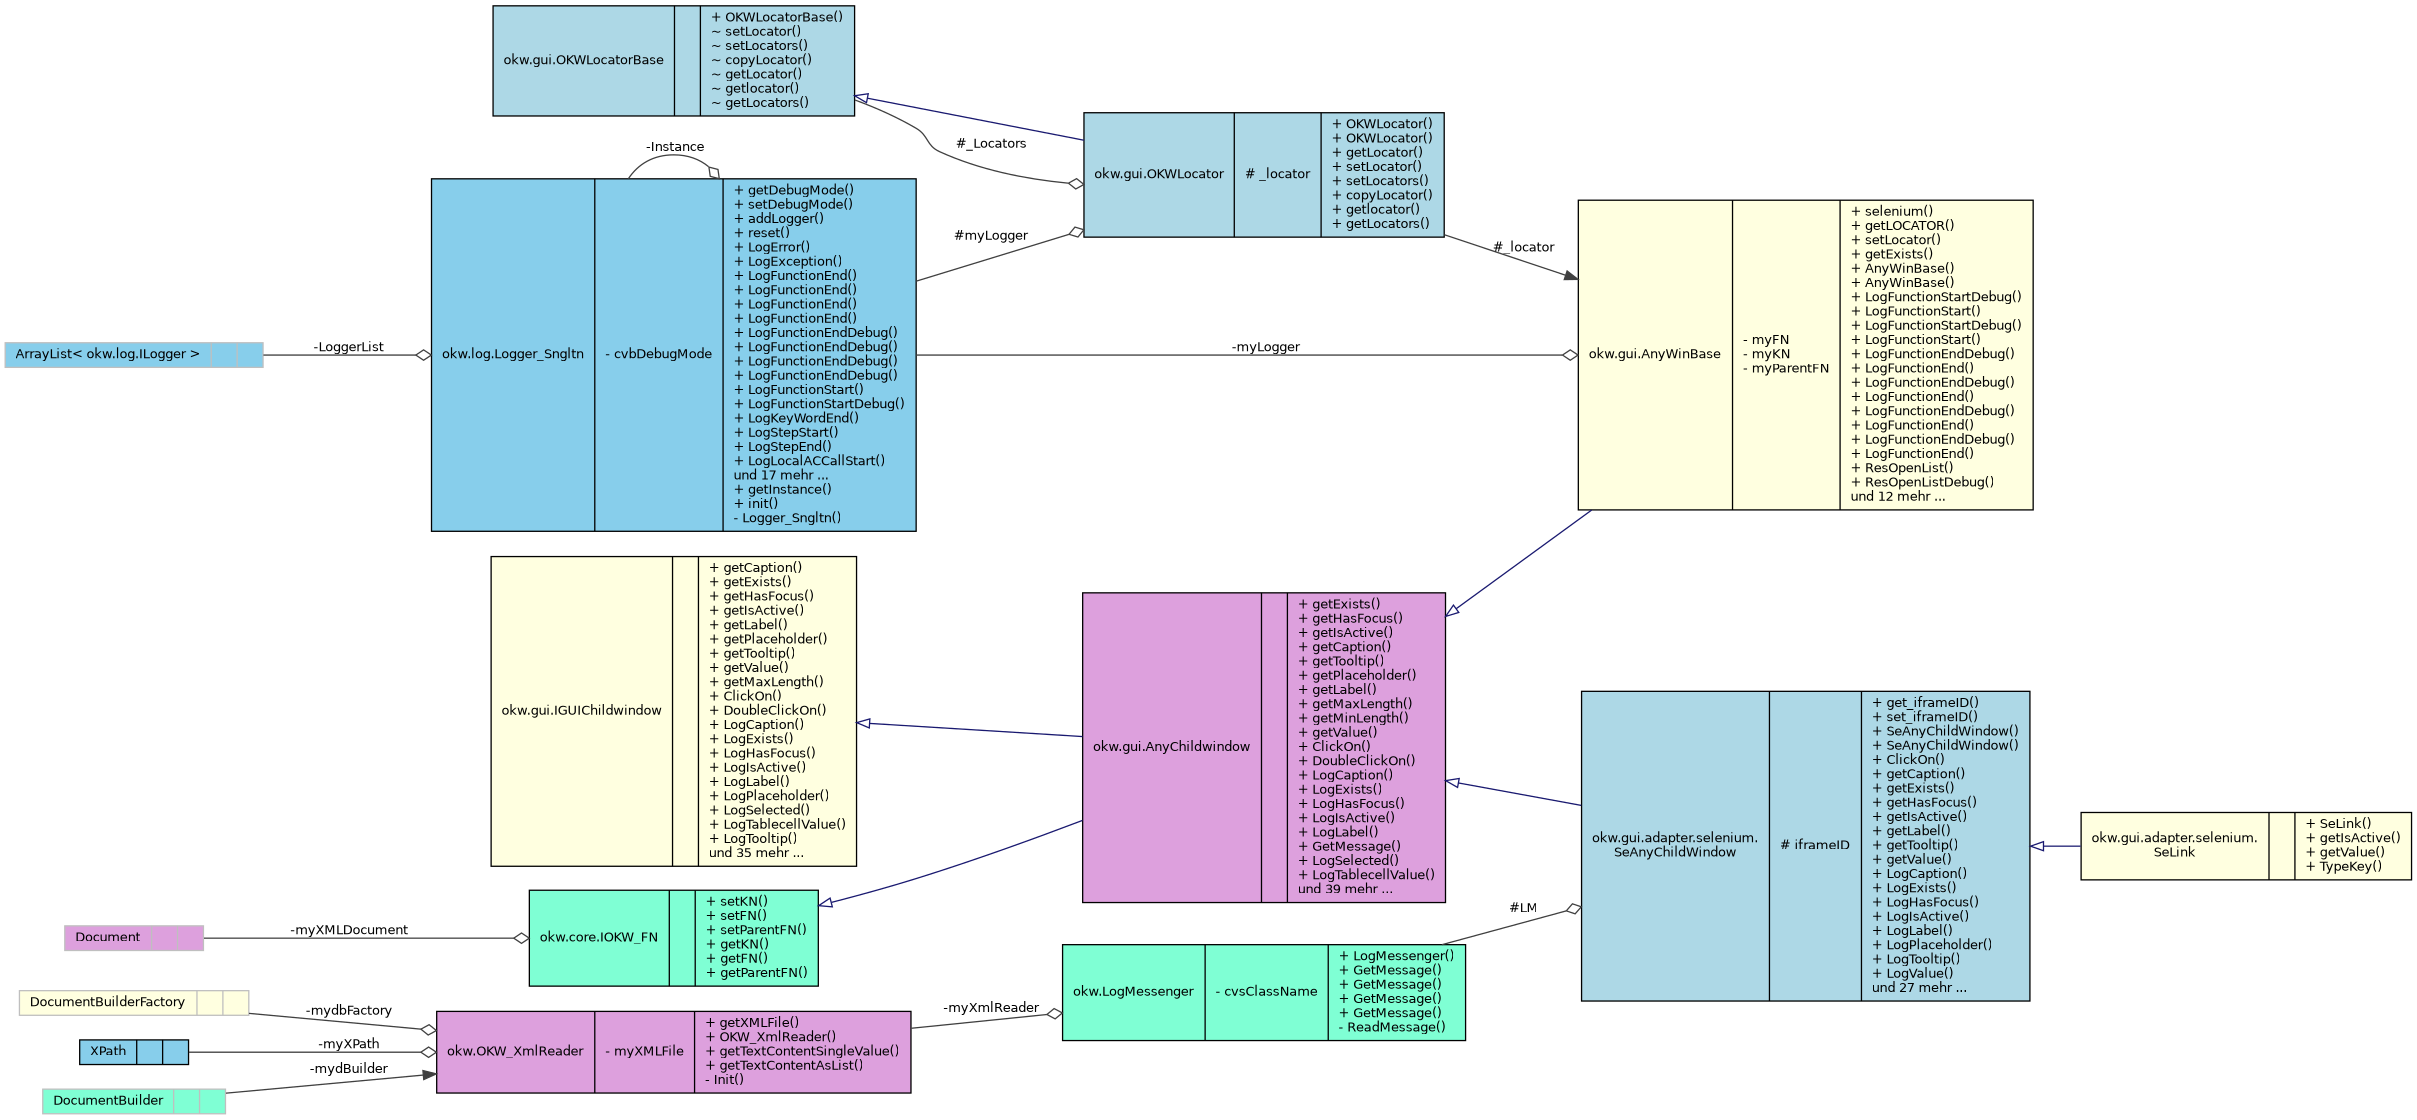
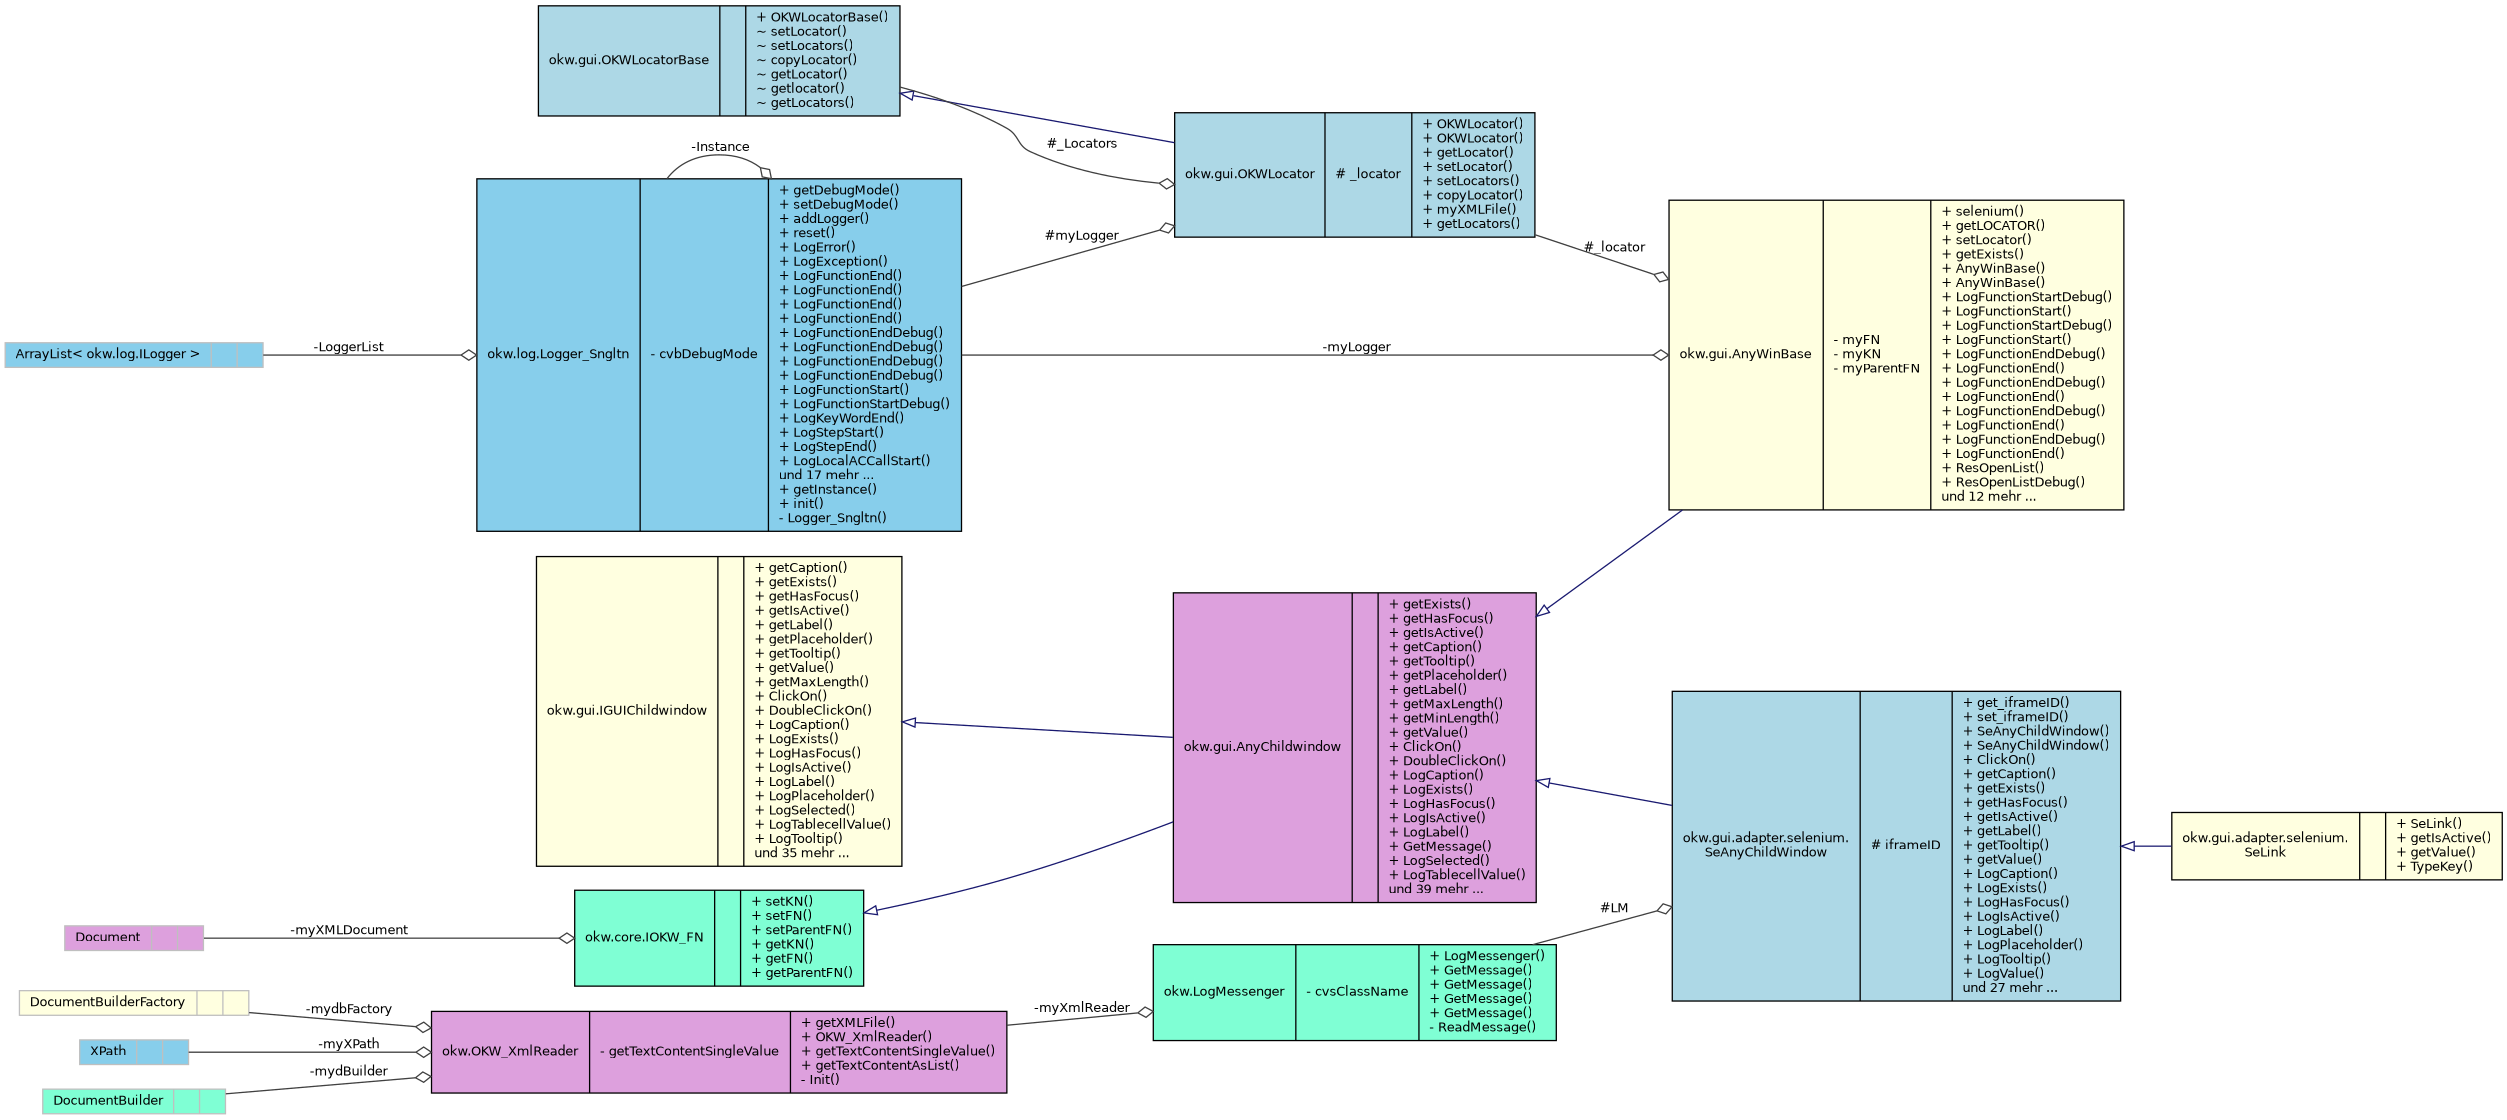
(1376, 210) -> (1469, 210)
(1505, 255) -> (1594, 255)
(134, 1052) -> (134, 1052)
(645, 1052) -> (690, 1052)
(325, 1084) -> (321, 1086)
